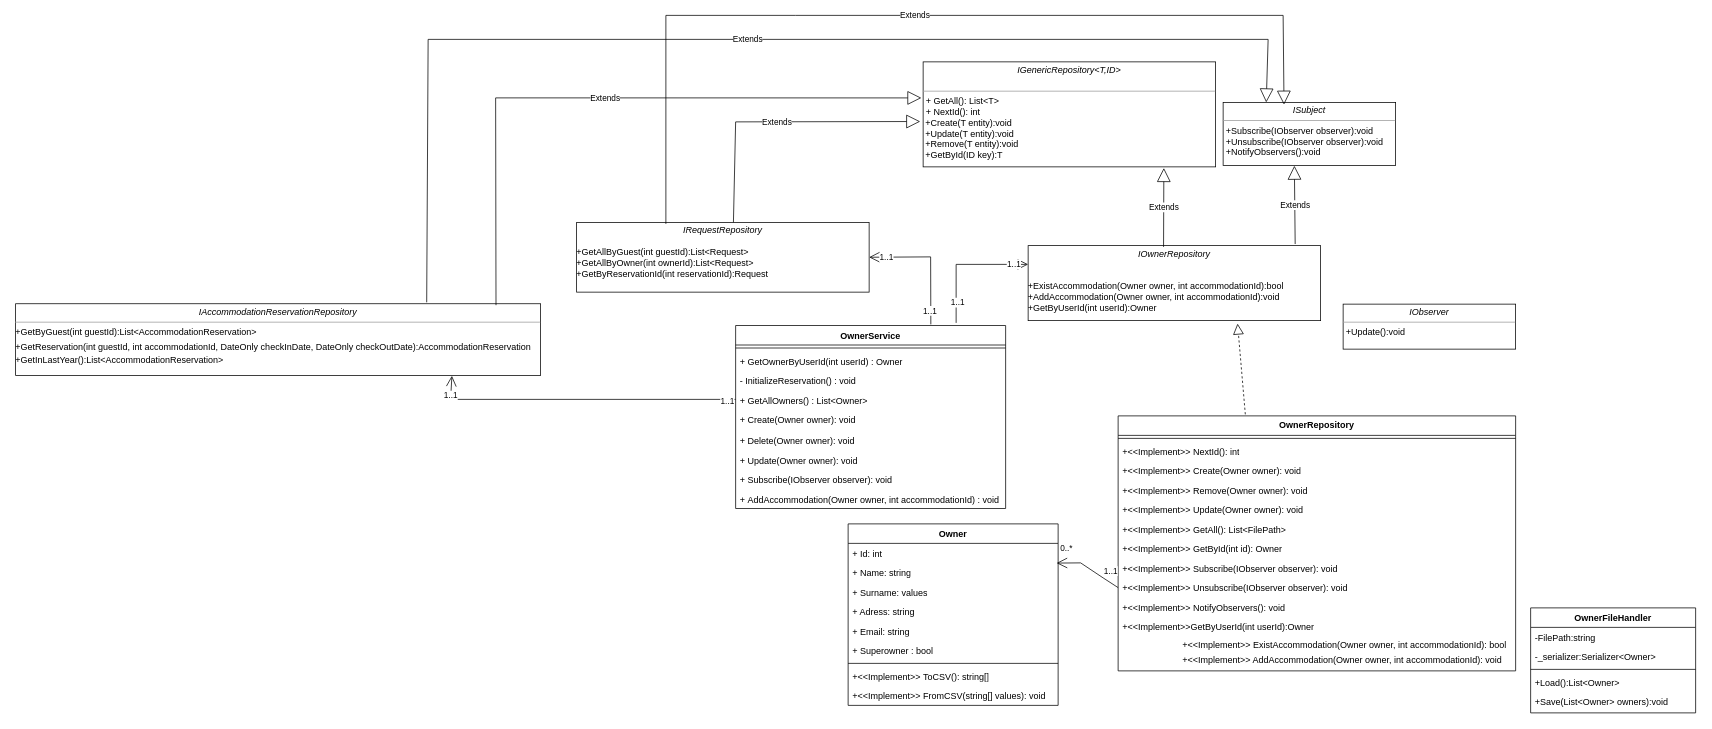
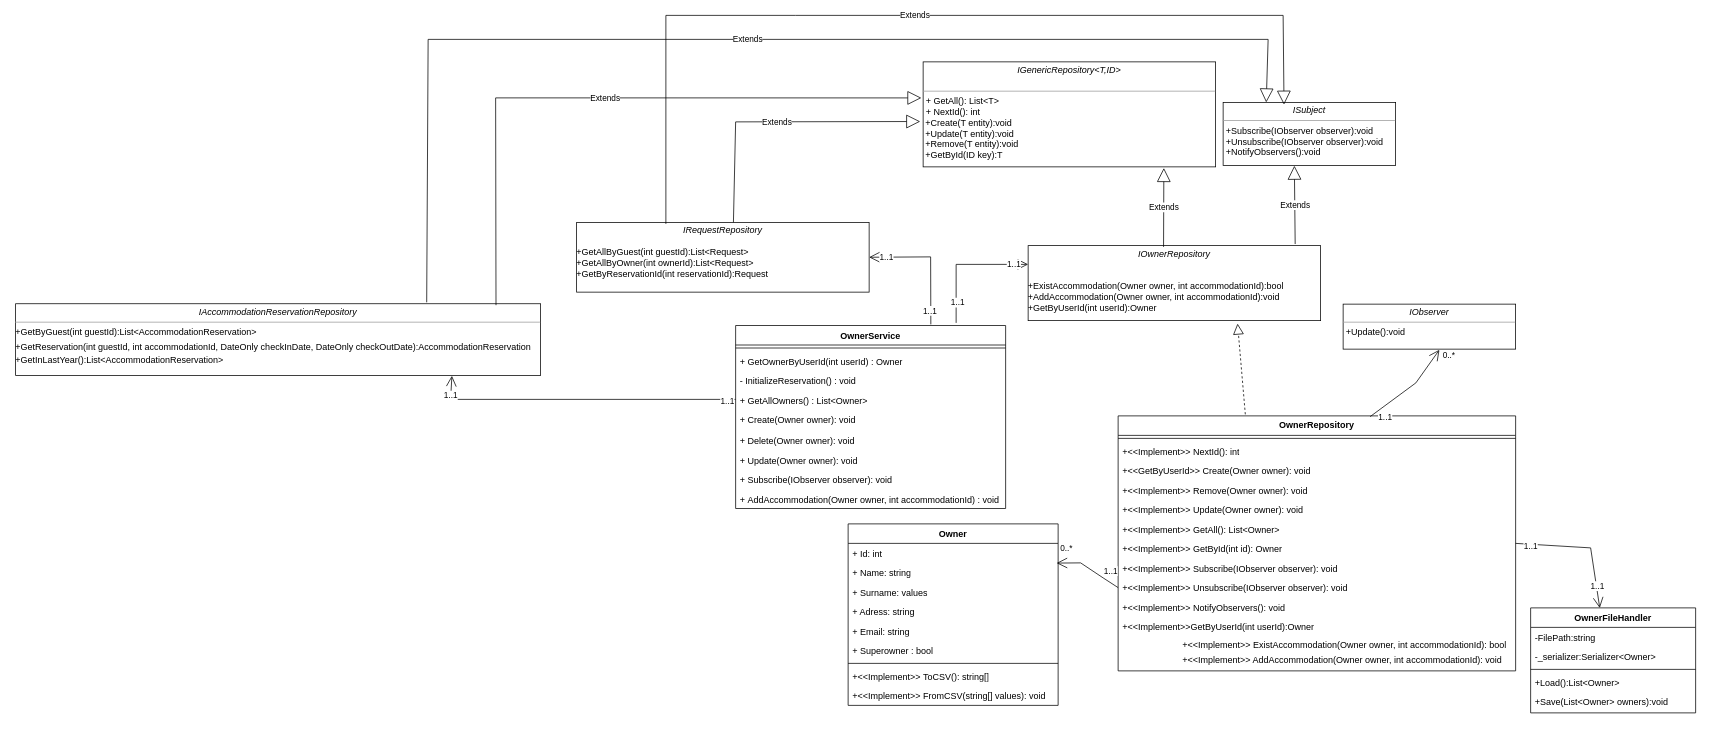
none -> (1408, 388)
(1216, 472) -> (1222, 472)
(1210, 530) -> (1205, 530)
none -> (1582, 547)
